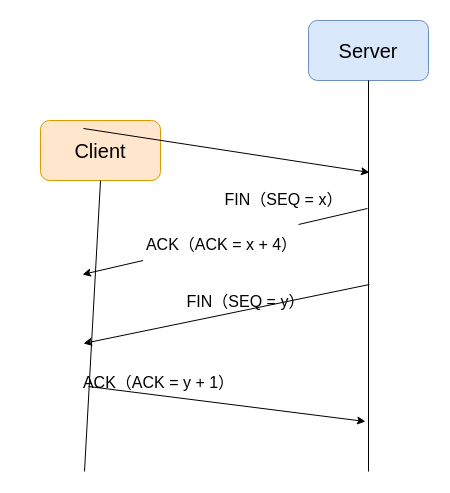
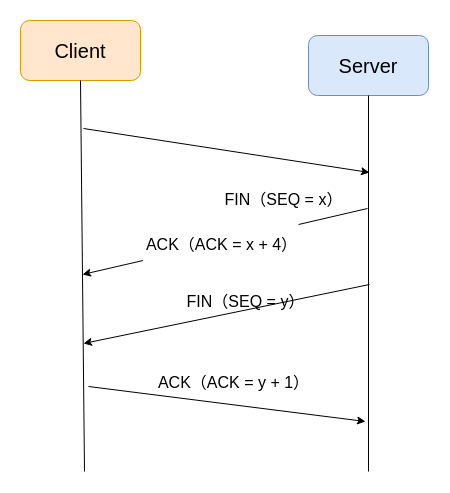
(369, 51) -> (369, 66)
(101, 151) -> (81, 51)
(158, 381) -> (233, 381)
